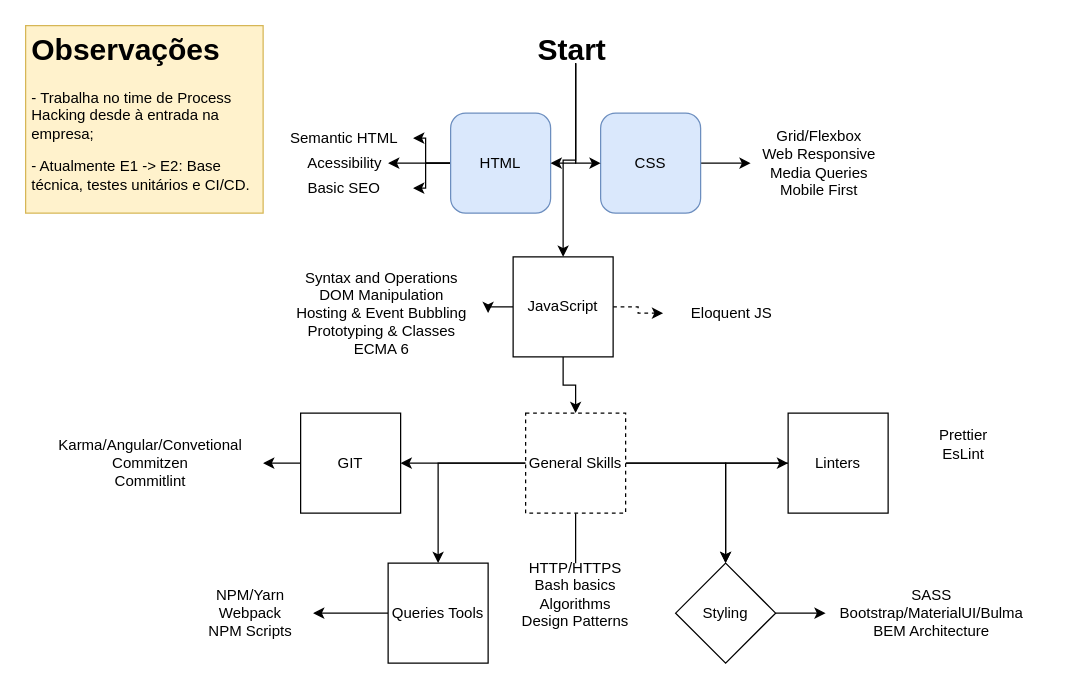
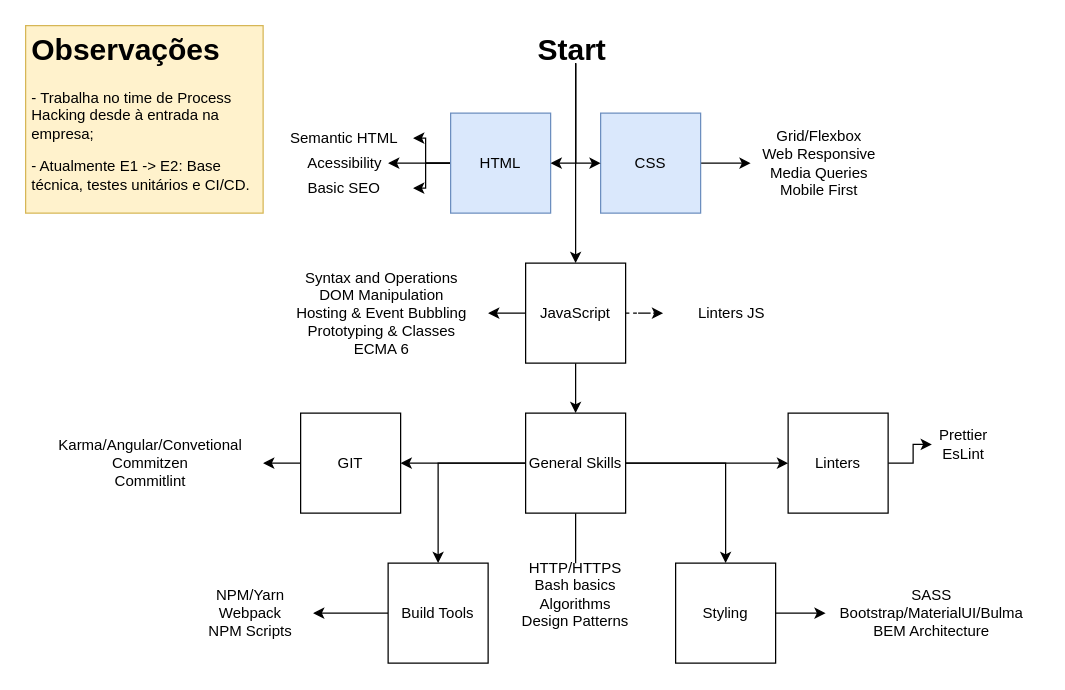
(501, 163) -> (501, 163)
(651, 163) -> (651, 163)
(563, 307) -> (576, 313)
(732, 313) -> (732, 313)
(576, 463) -> (576, 463)
(786, 463) -> (913, 462)
(438, 613) -> (438, 613)
(726, 613) -> (726, 613)
